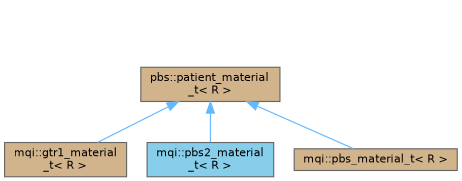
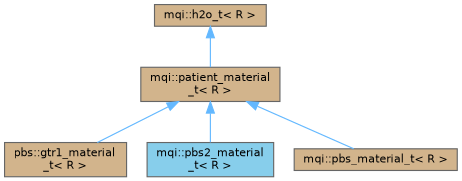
none -> (210, 15)
(210, 84) -> (210, 84)
(66, 160) -> (66, 160)
